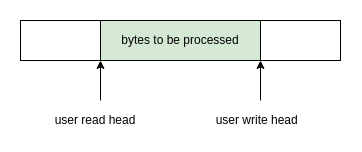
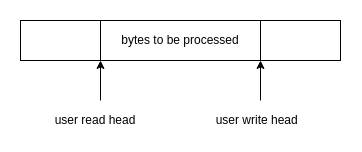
(181, 41) -> (181, 41)
